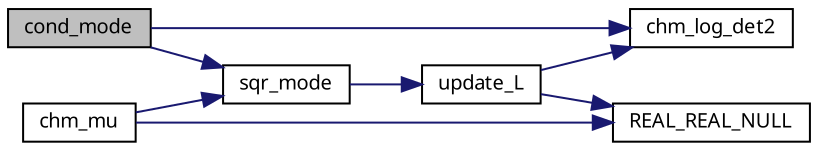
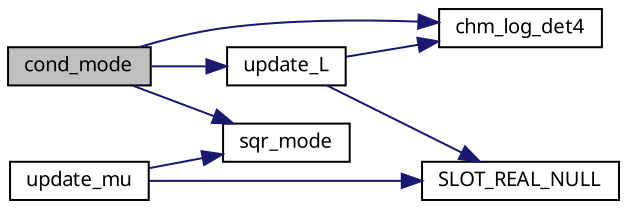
(711, 28) -> (521, 28)
(376, 84) -> (179, 66)
(79, 123) -> (79, 181)
(711, 123) -> (521, 181)
